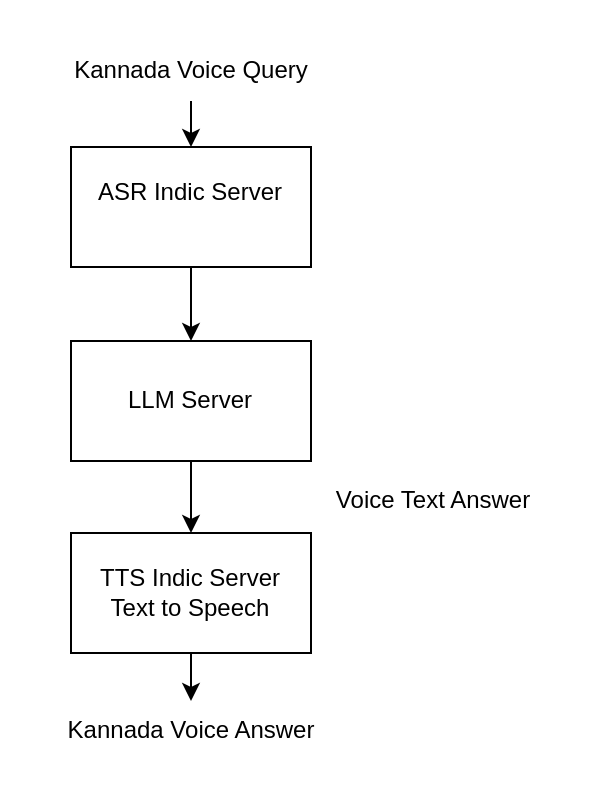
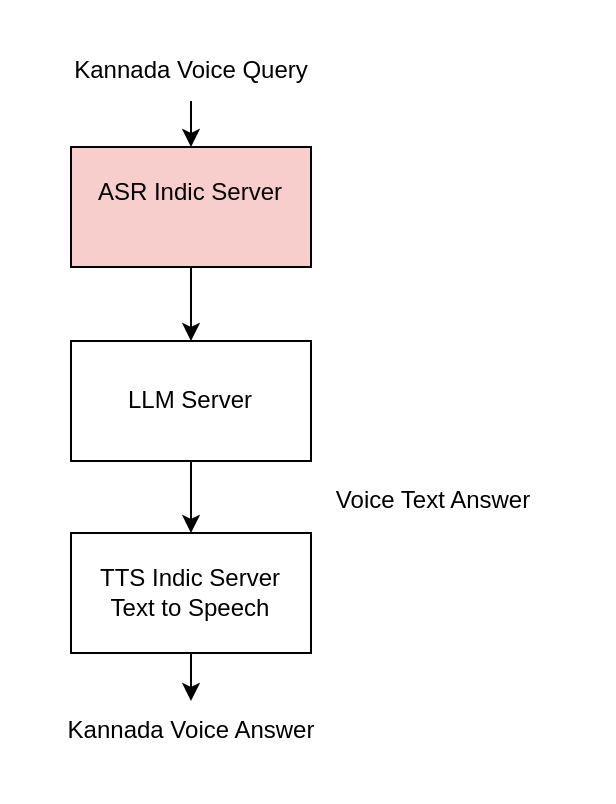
(191, 207) -> (191, 207)
